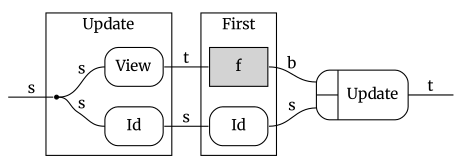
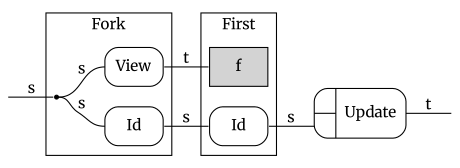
(109, 25) -> (109, 25)
(293, 74) -> none
